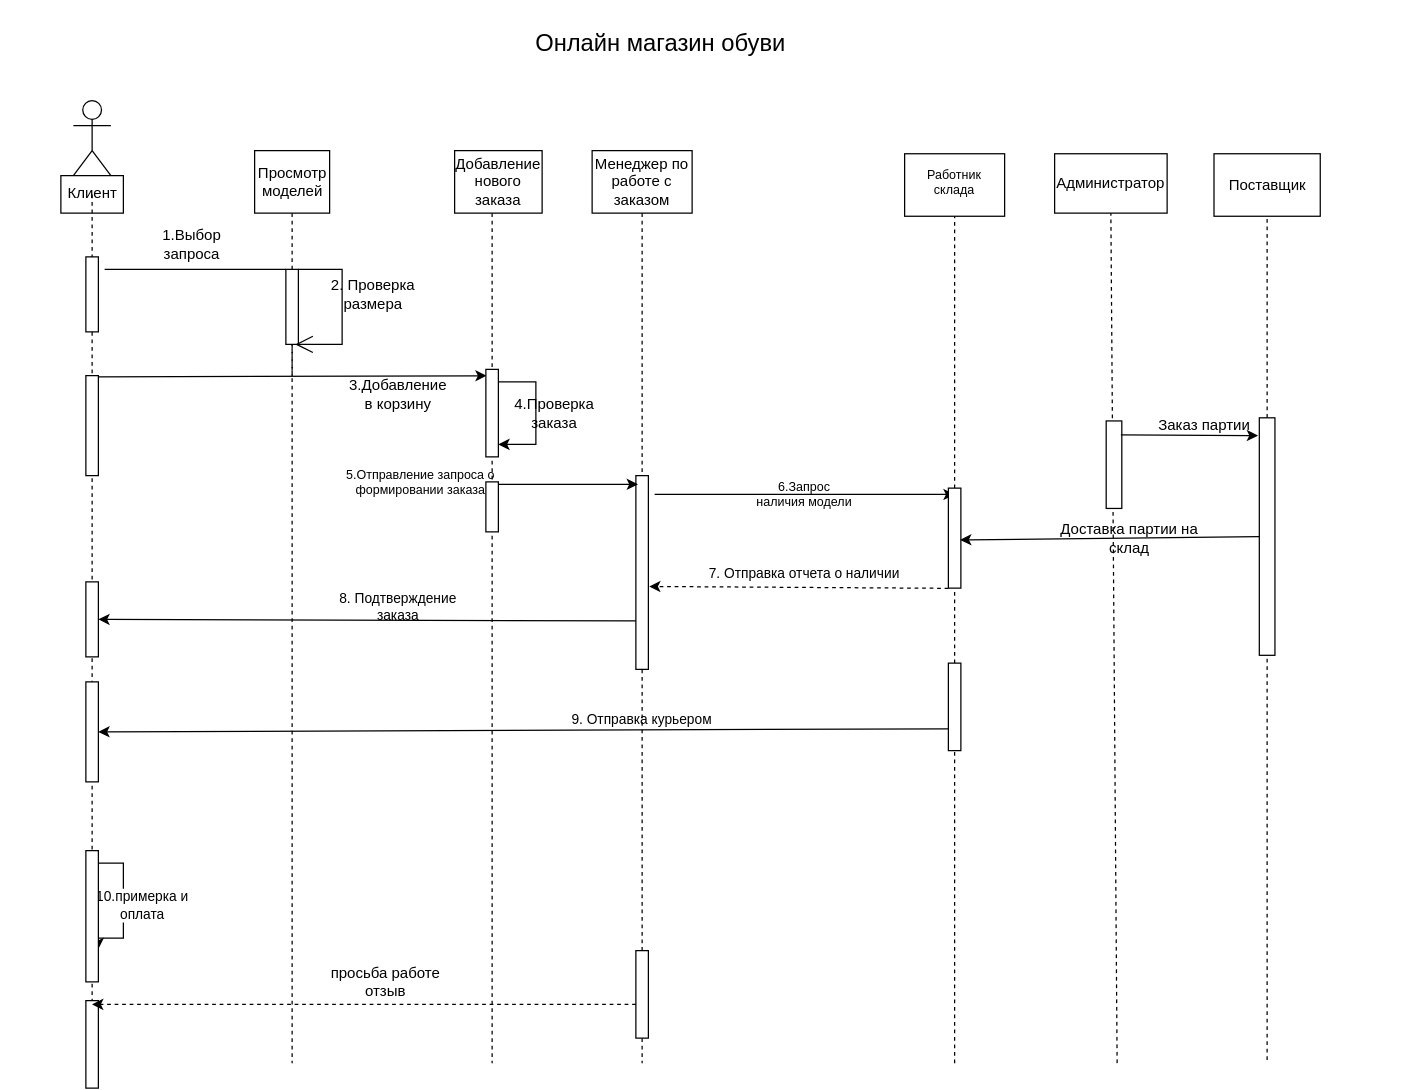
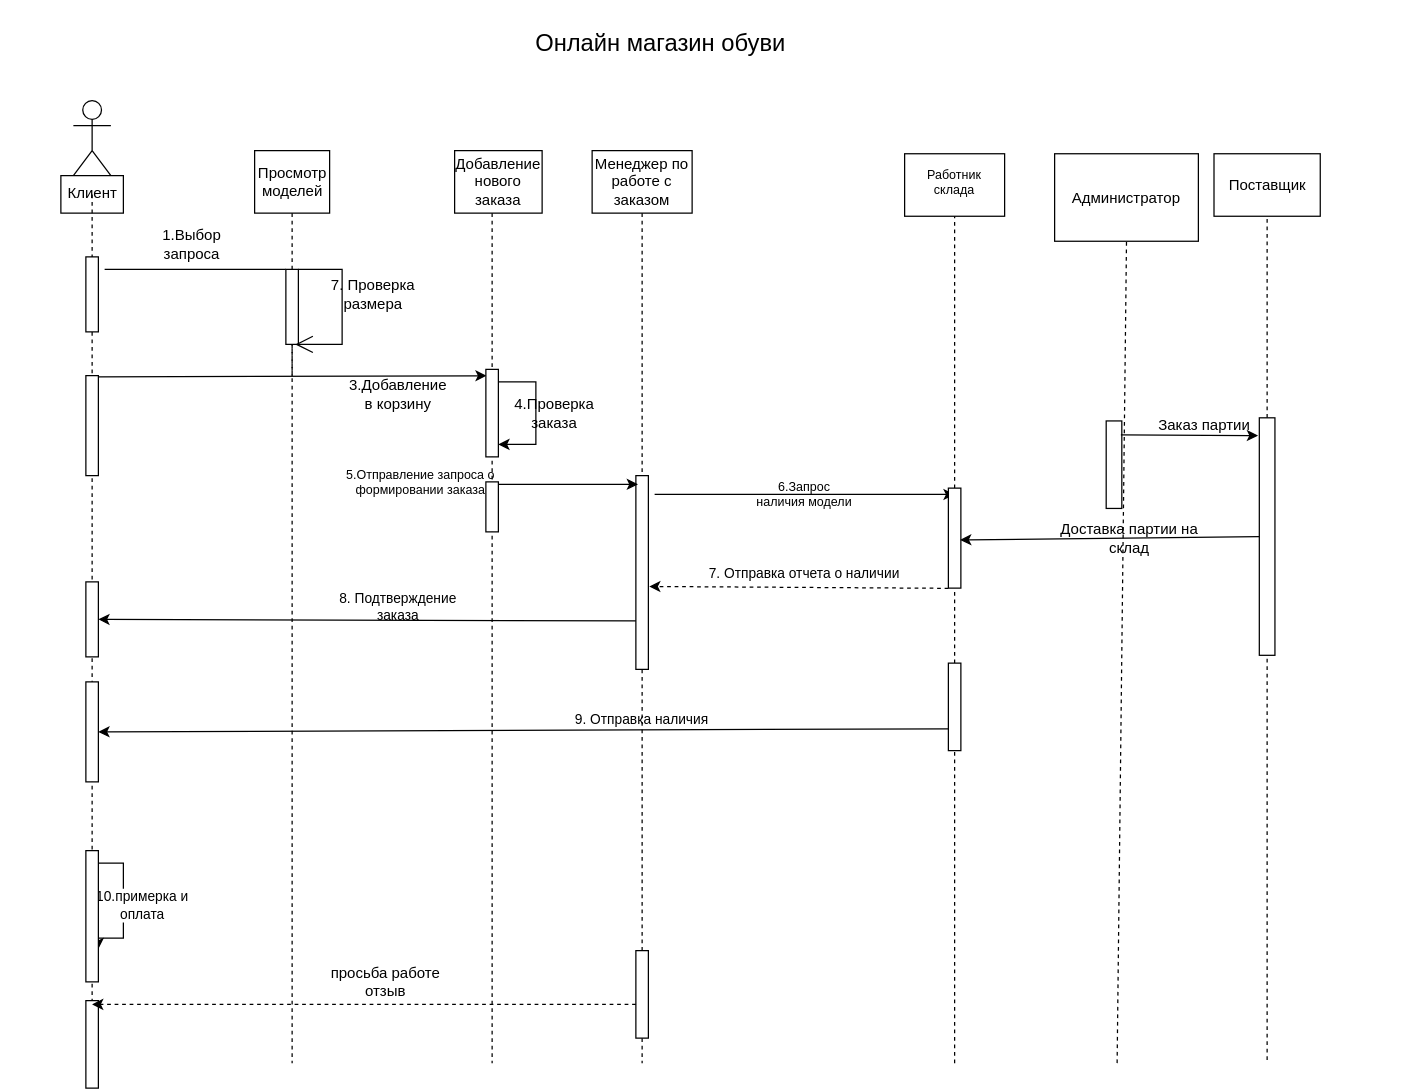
(1111, 183) -> (1126, 198)
(373, 294) -> (373, 294)
(642, 719) -> (642, 719)
